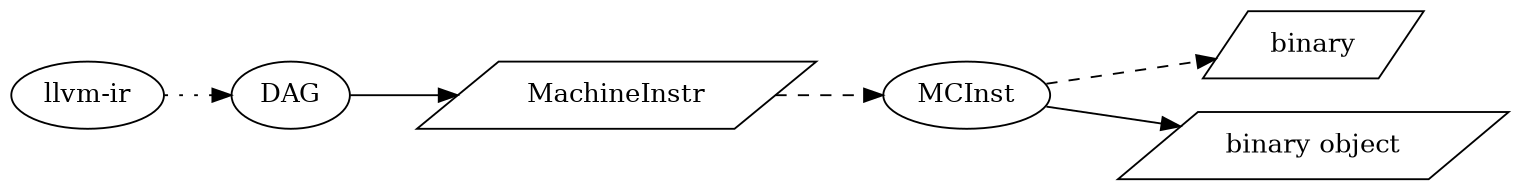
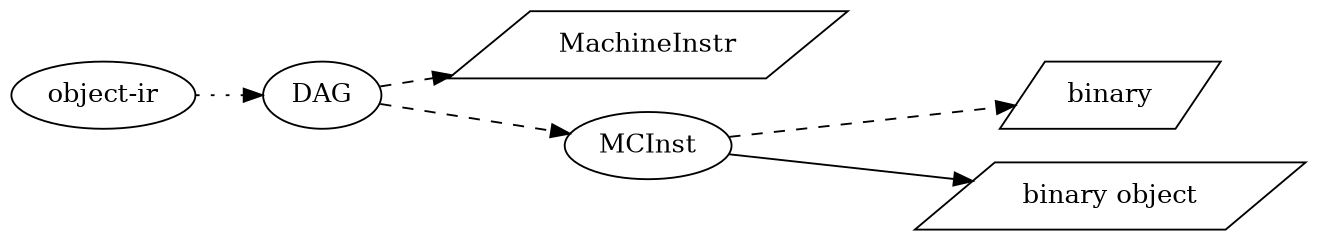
(88, 95) -> (103, 95)
(394, 95) -> (407, 82)
(820, 95) -> (465, 117)
